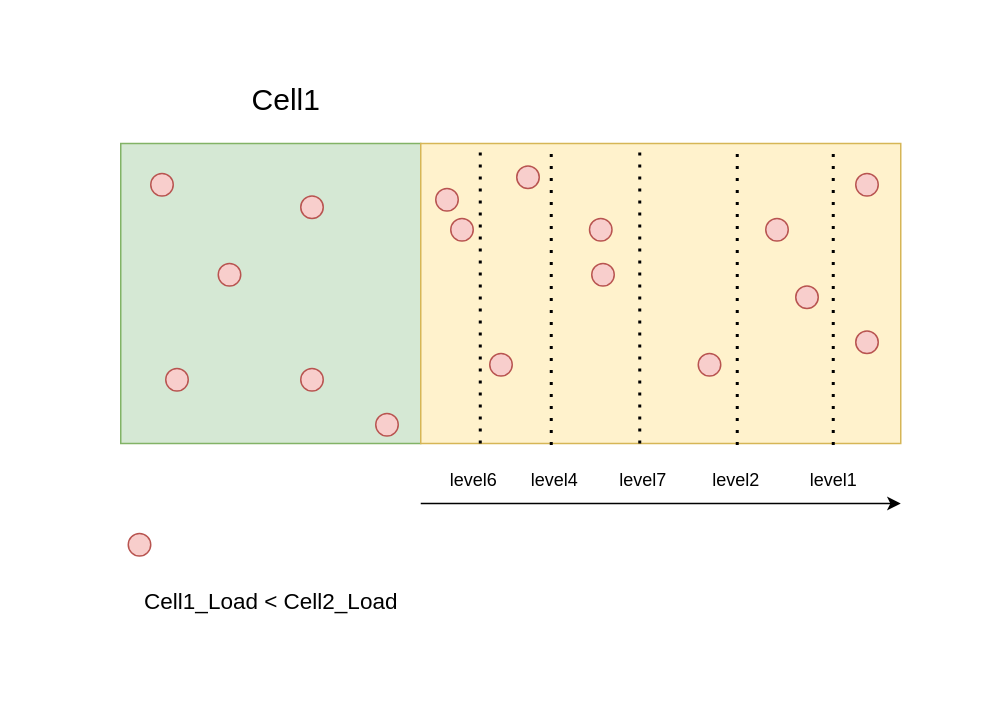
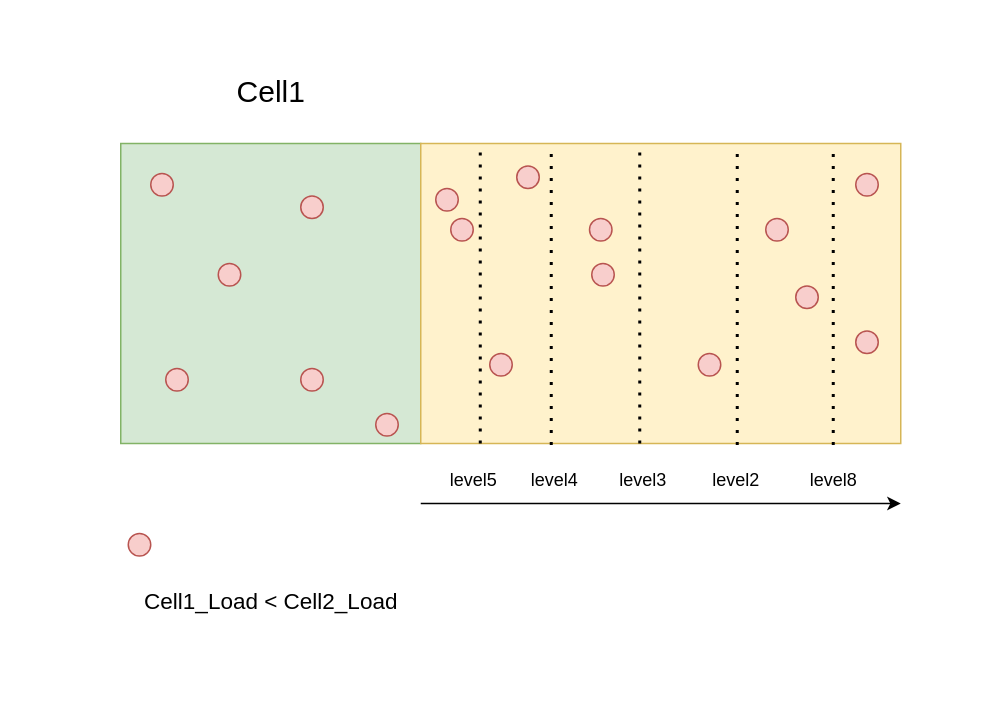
(286, 98) -> (271, 91)
(474, 481) -> (474, 481)
(644, 481) -> (644, 481)
(834, 481) -> (834, 481)
